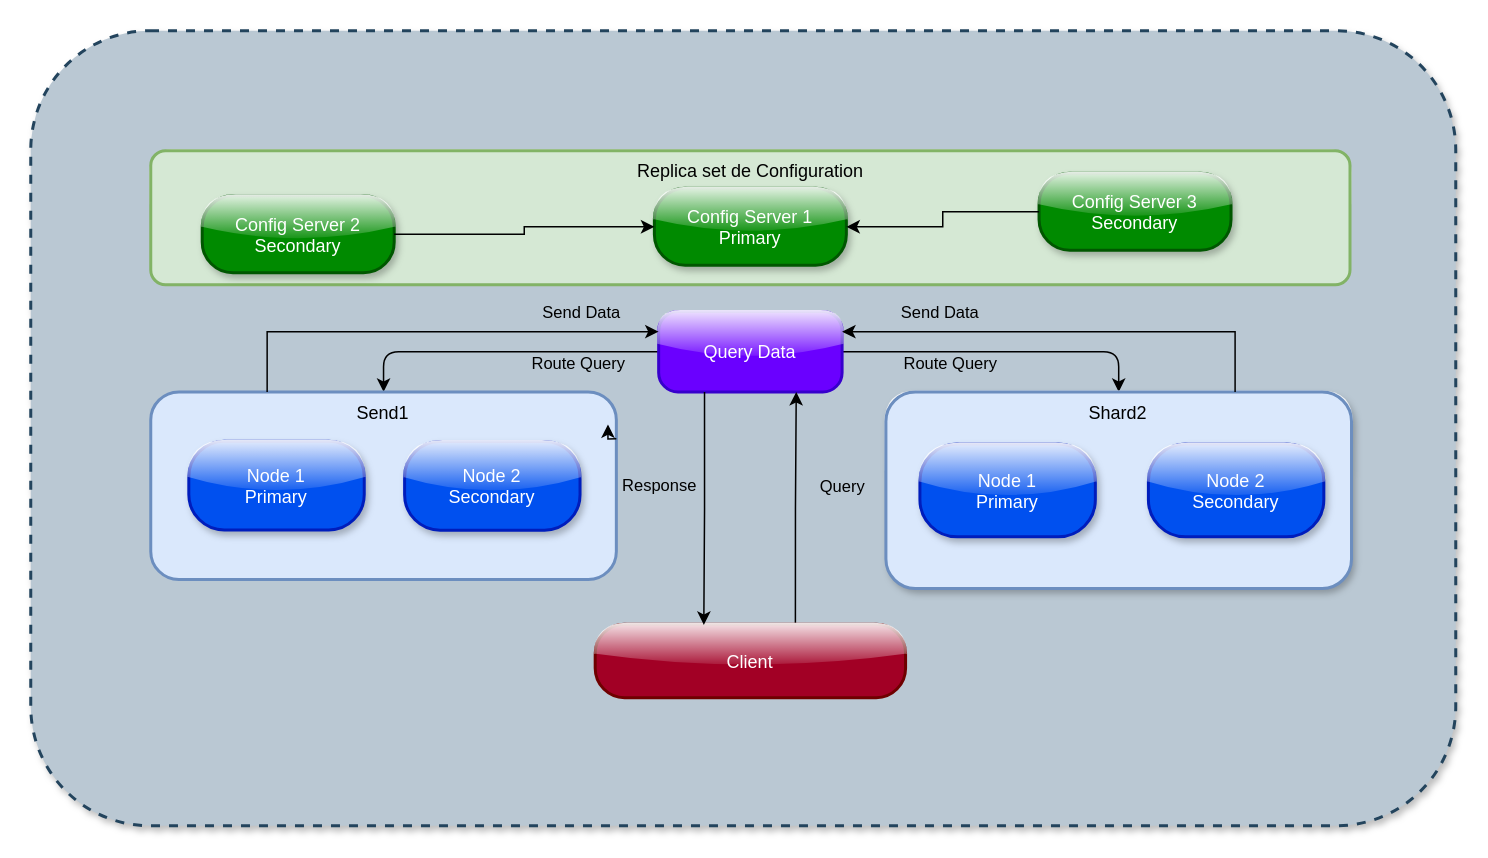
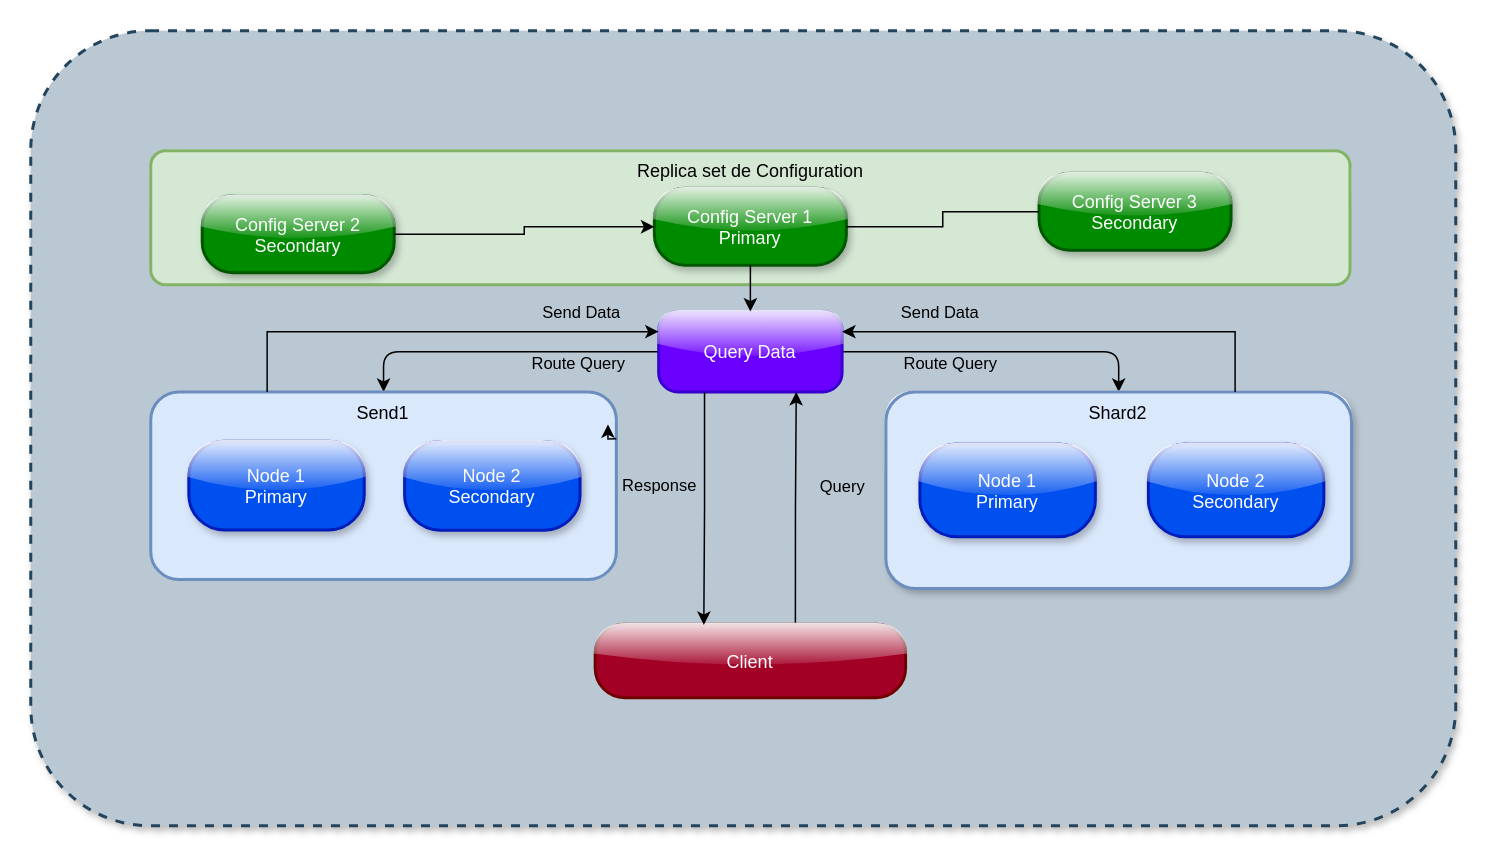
(858, 227) -> (853, 227)
none -> (750, 284)
